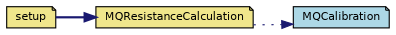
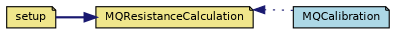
(268, 25) -> (279, 10)
